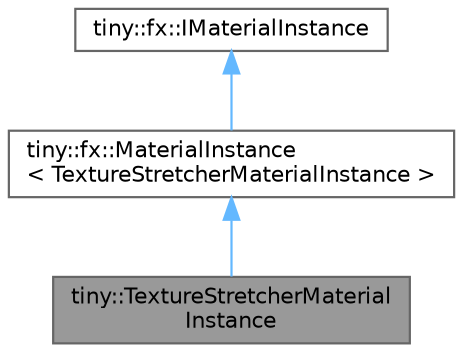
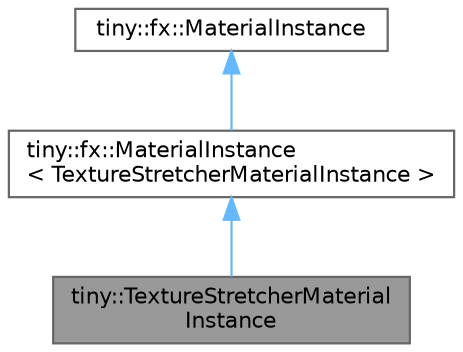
(231, 30) -> (231, 30)
